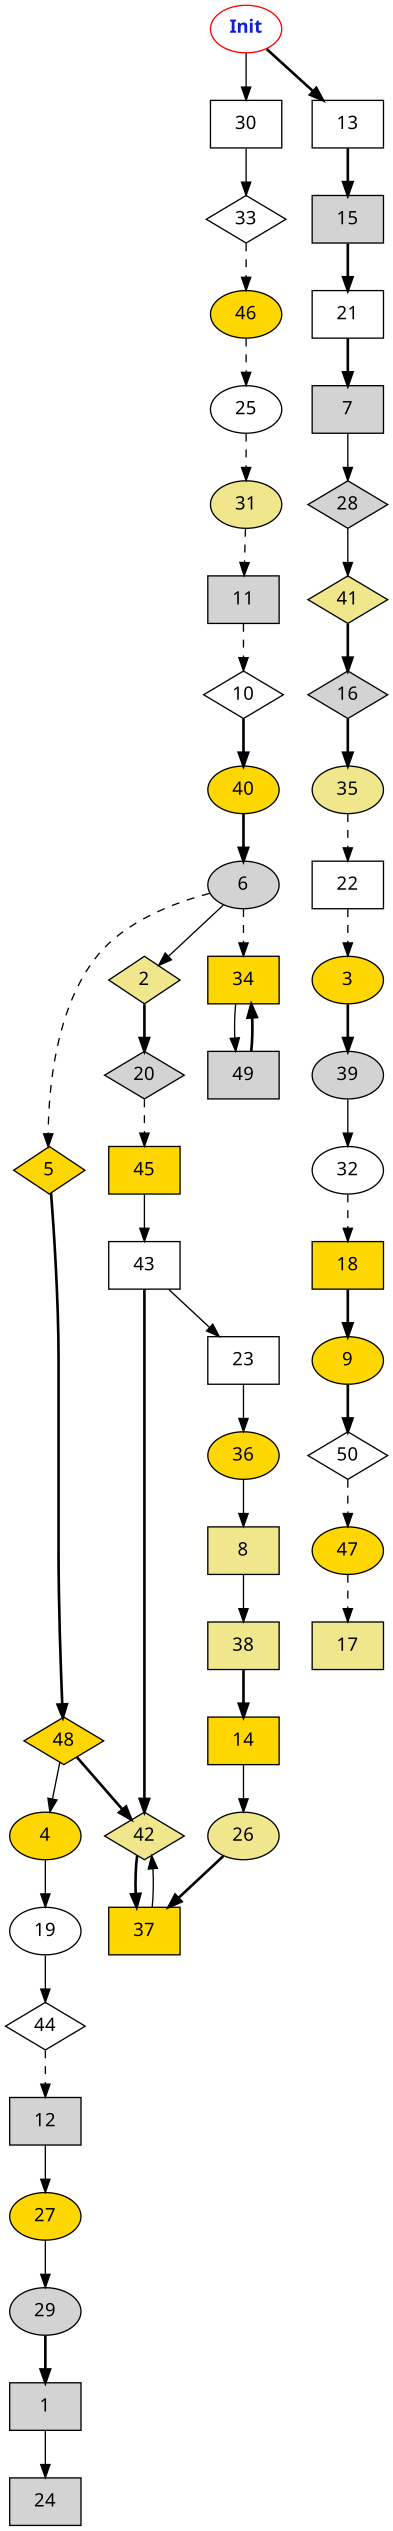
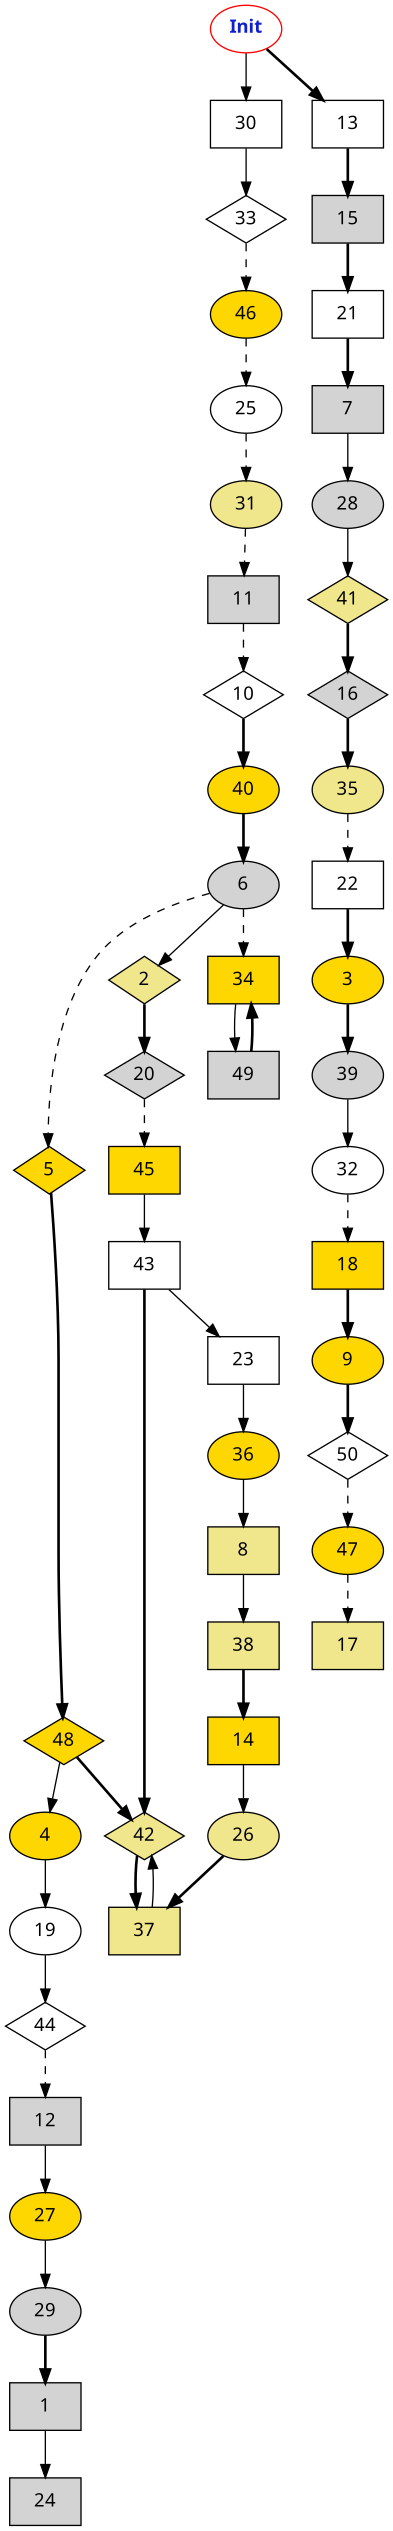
(348, 505) -> (348, 505)
(348, 926) -> (348, 926)
(144, 1931) -> (144, 1931)
